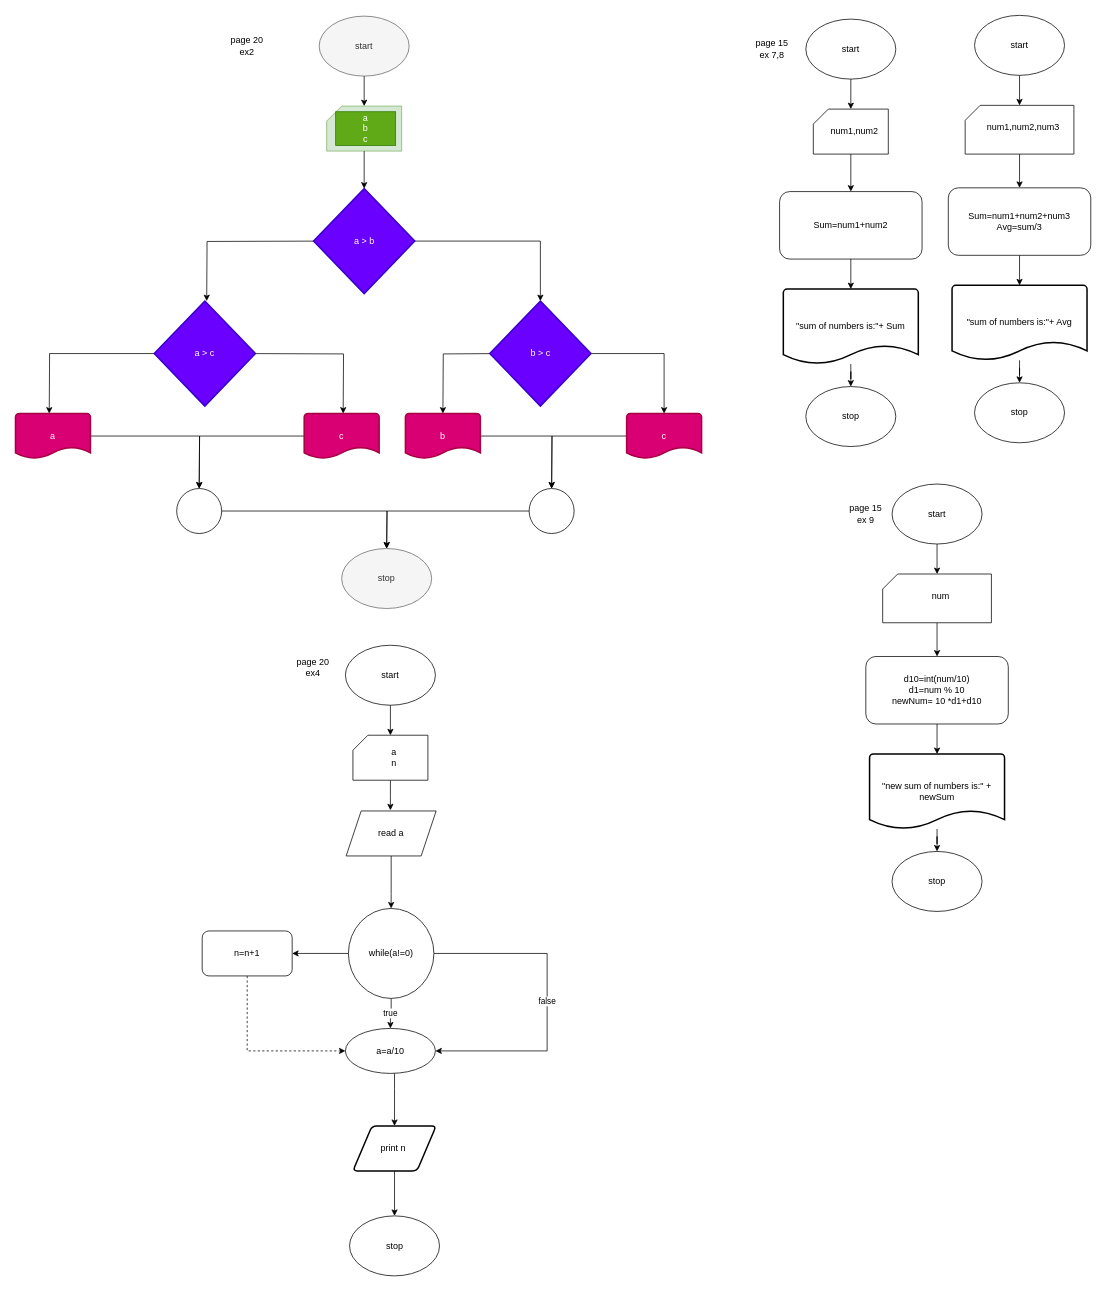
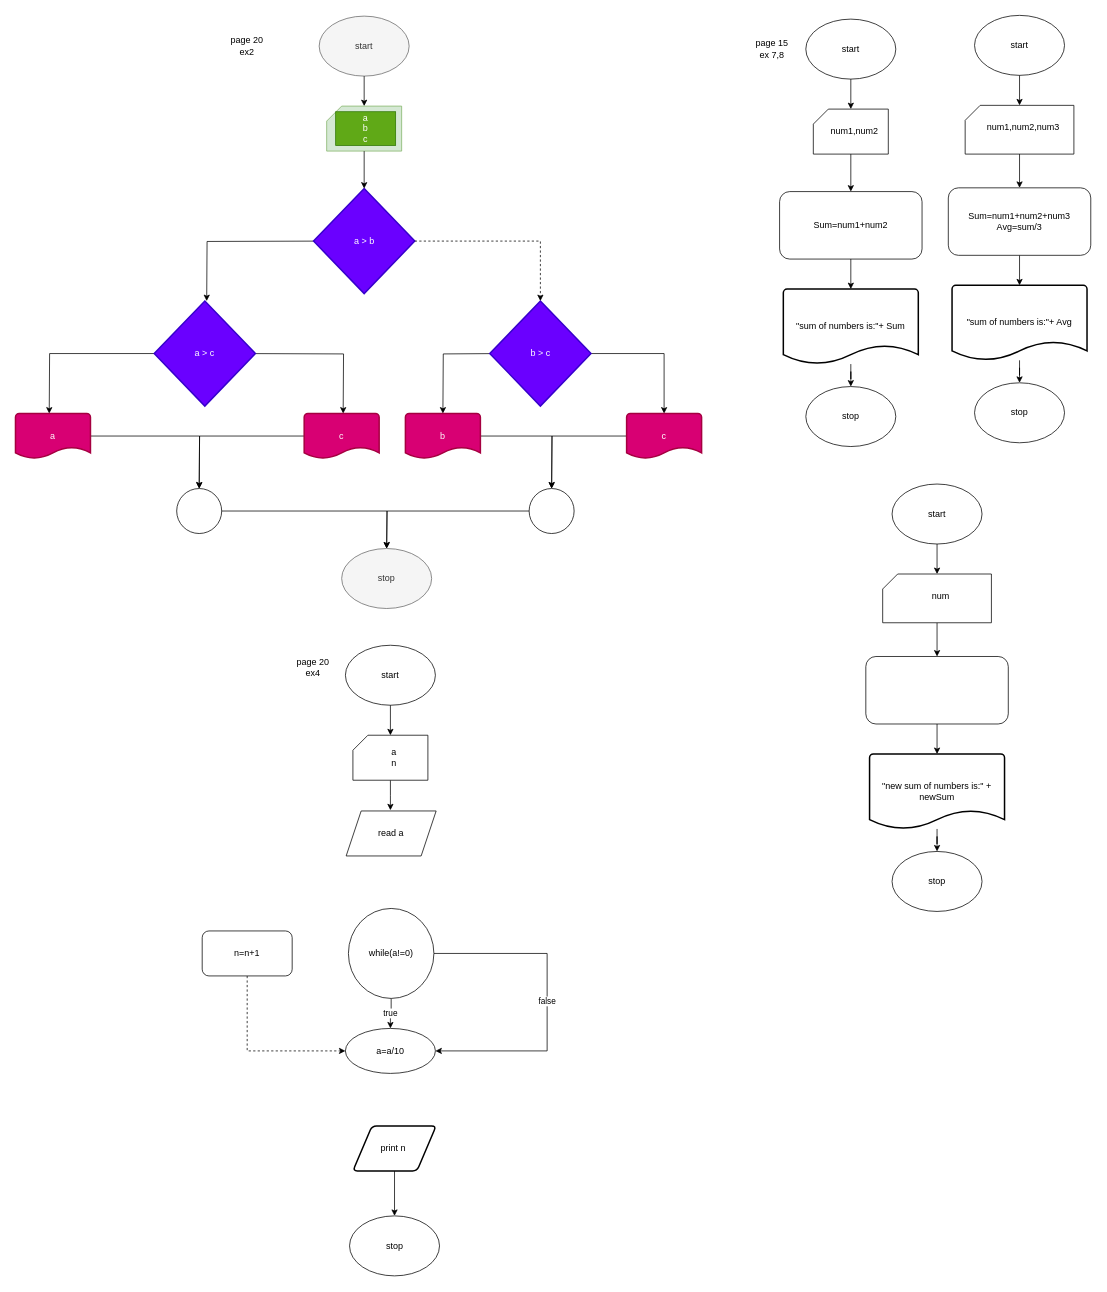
(505, 241) -> (505, 241)
(866, 514) -> none
(937, 690) -> none
(391, 902) -> none
(323, 954) -> none
(395, 1097) -> none
